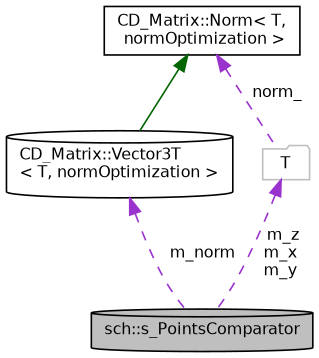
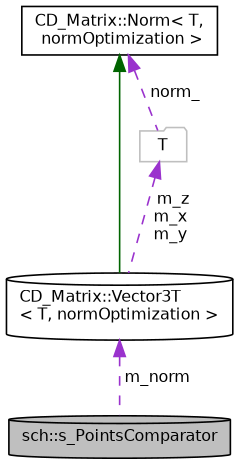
(250, 254) -> (142, 225)
